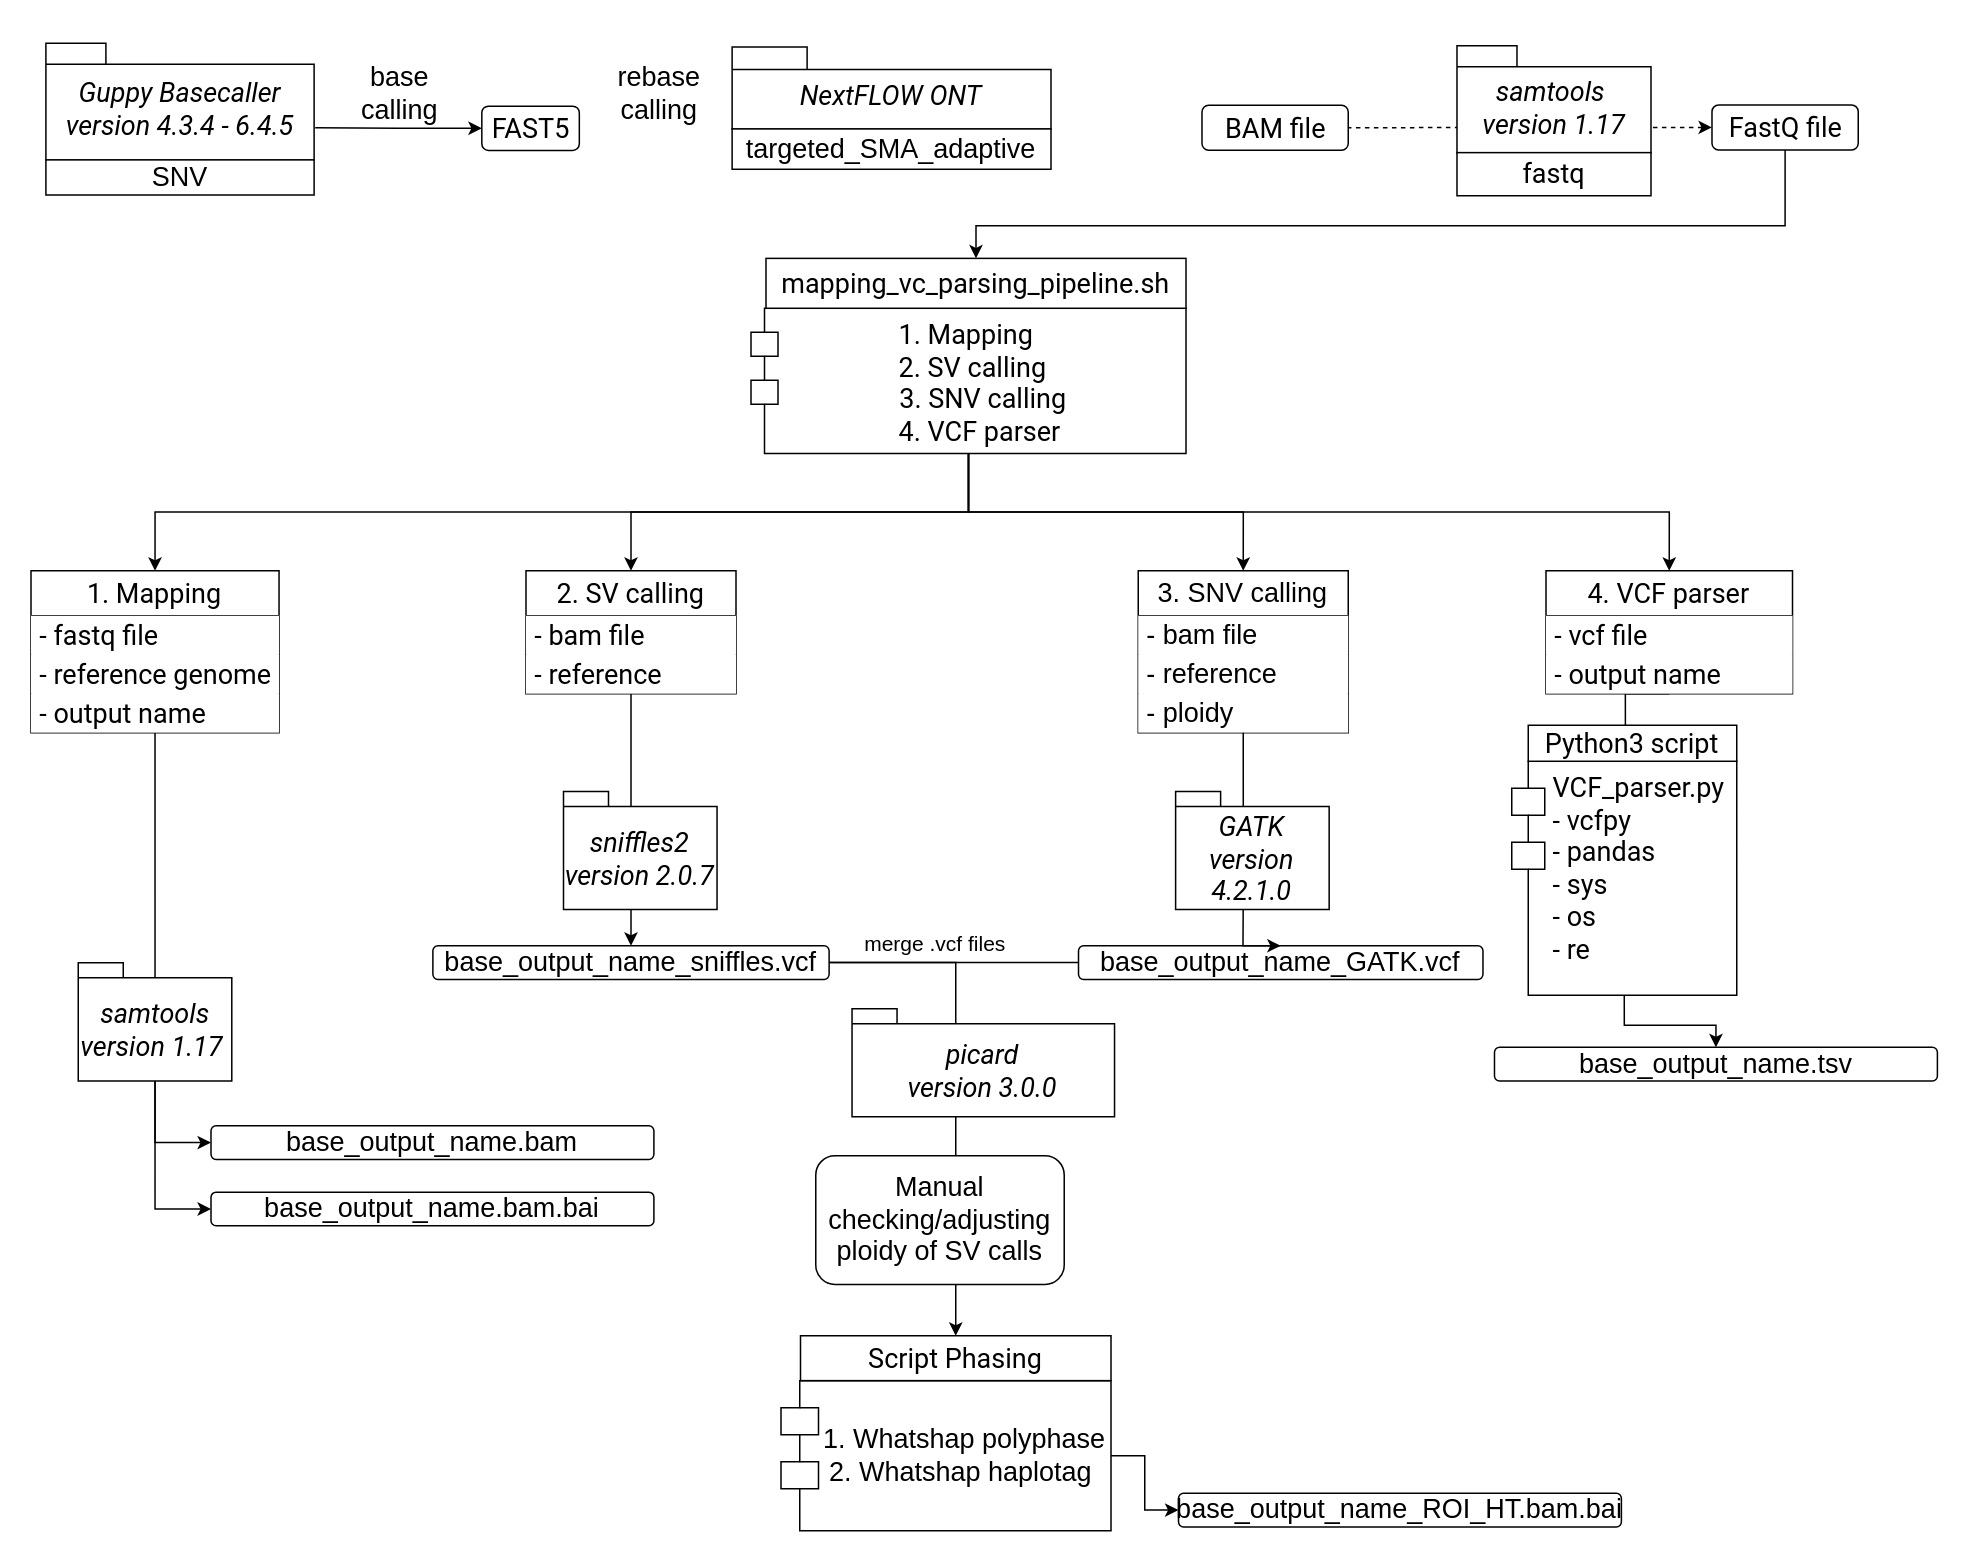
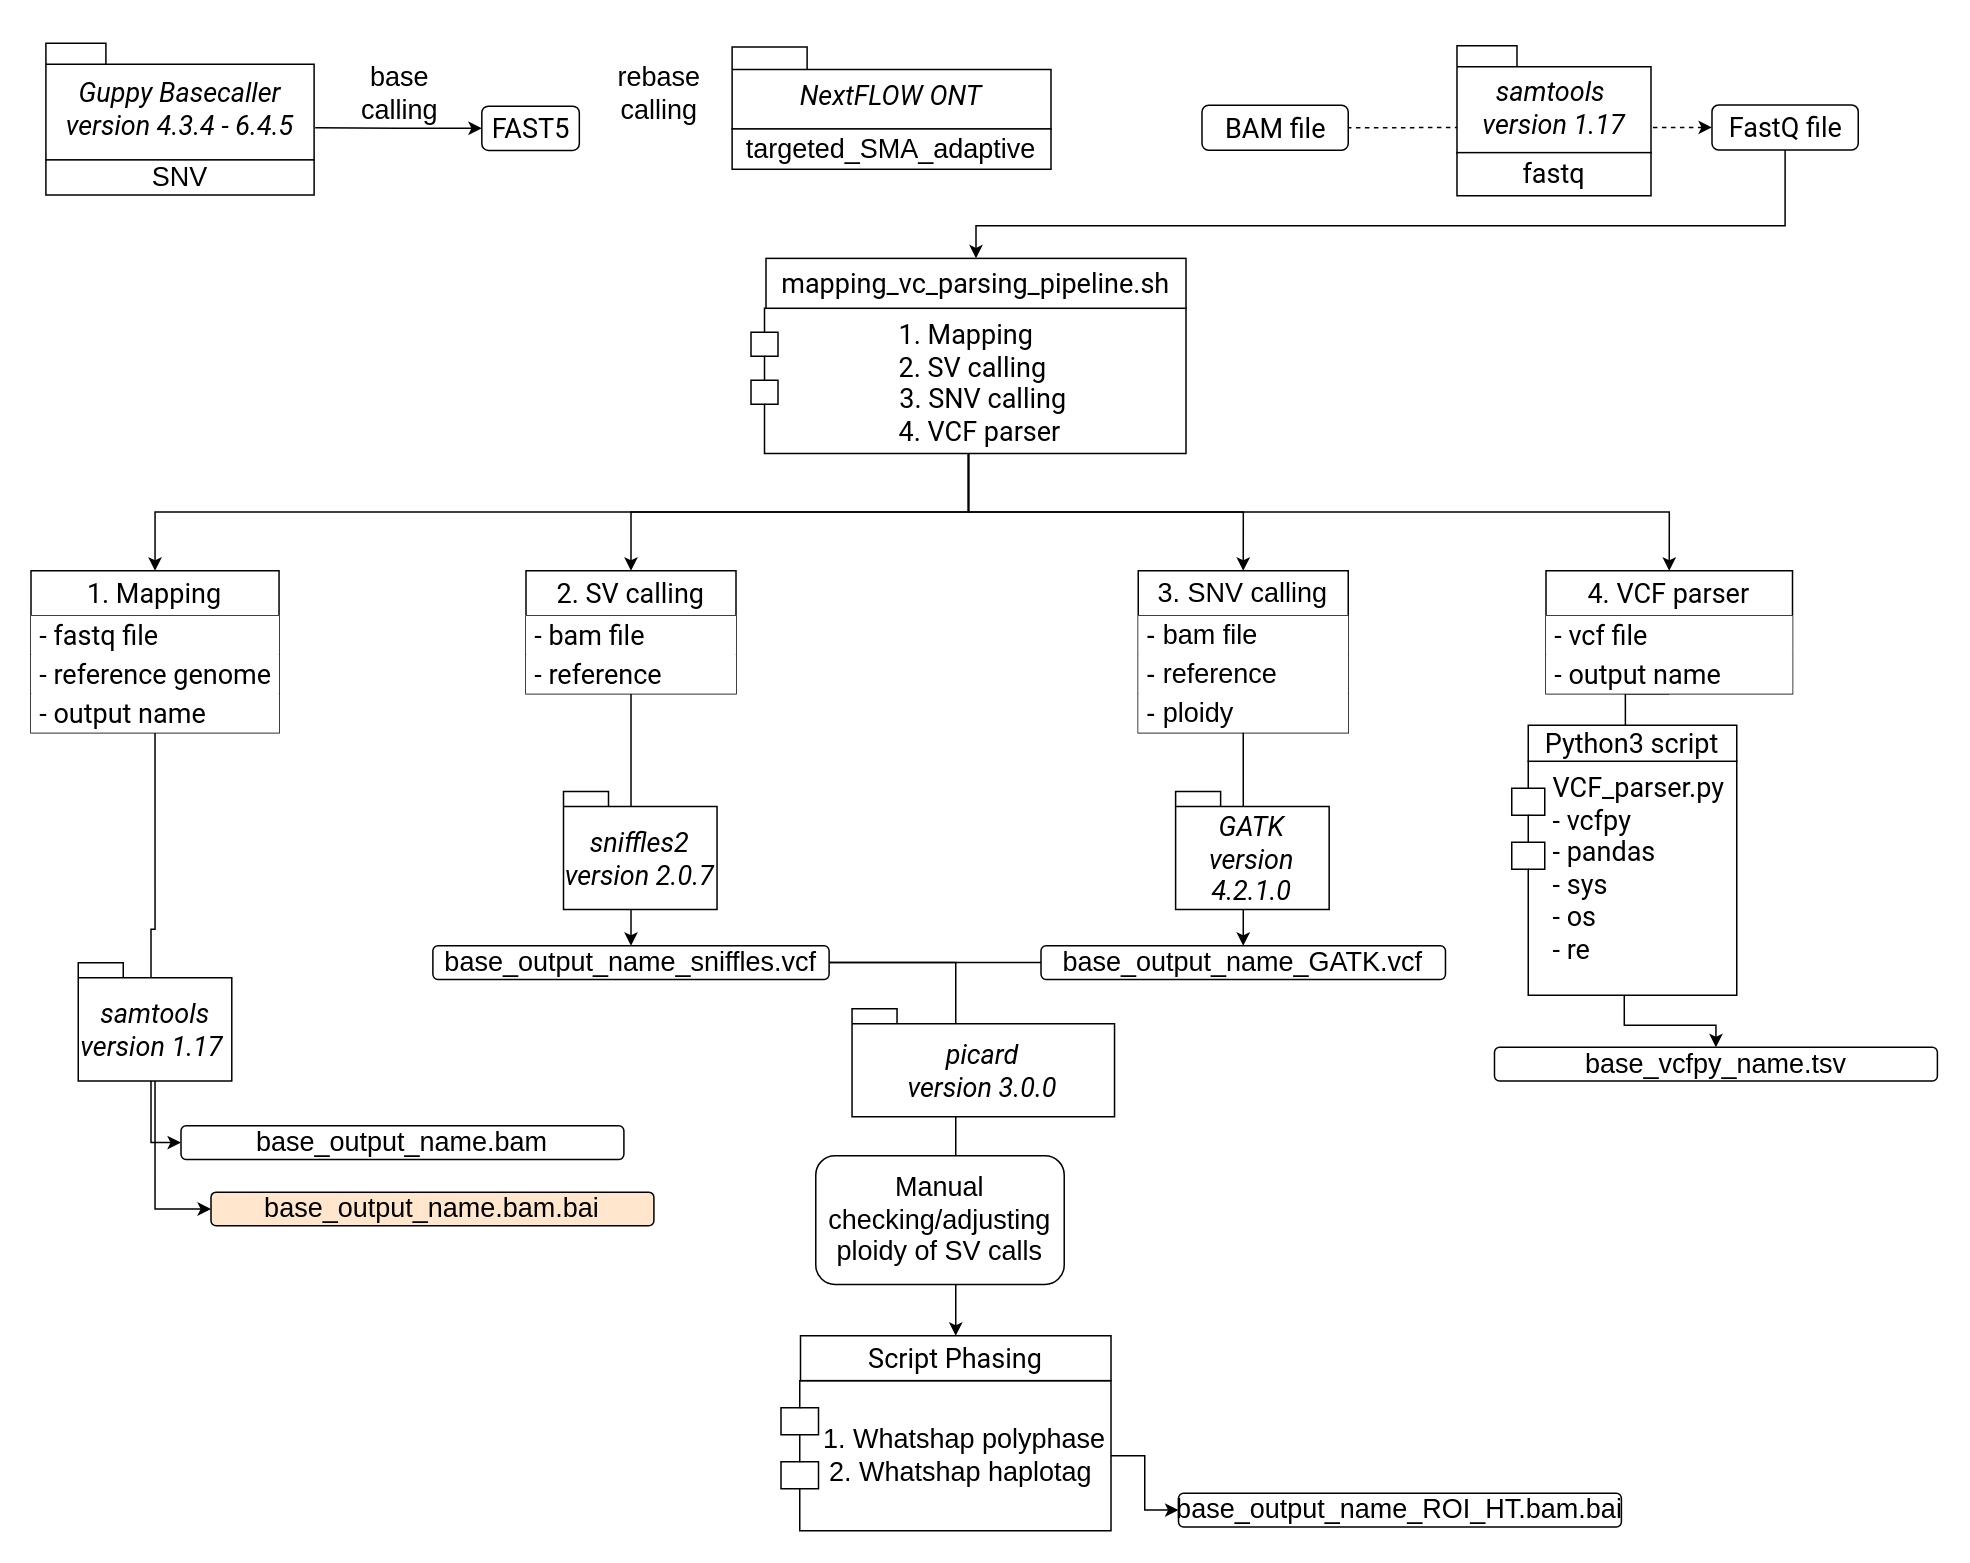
(936, 945) -> none
(1280, 963) -> (1243, 963)
(1716, 1064) -> (1716, 1064)
(432, 1143) -> (402, 1143)
(432, 1209) -> (432, 1209)
